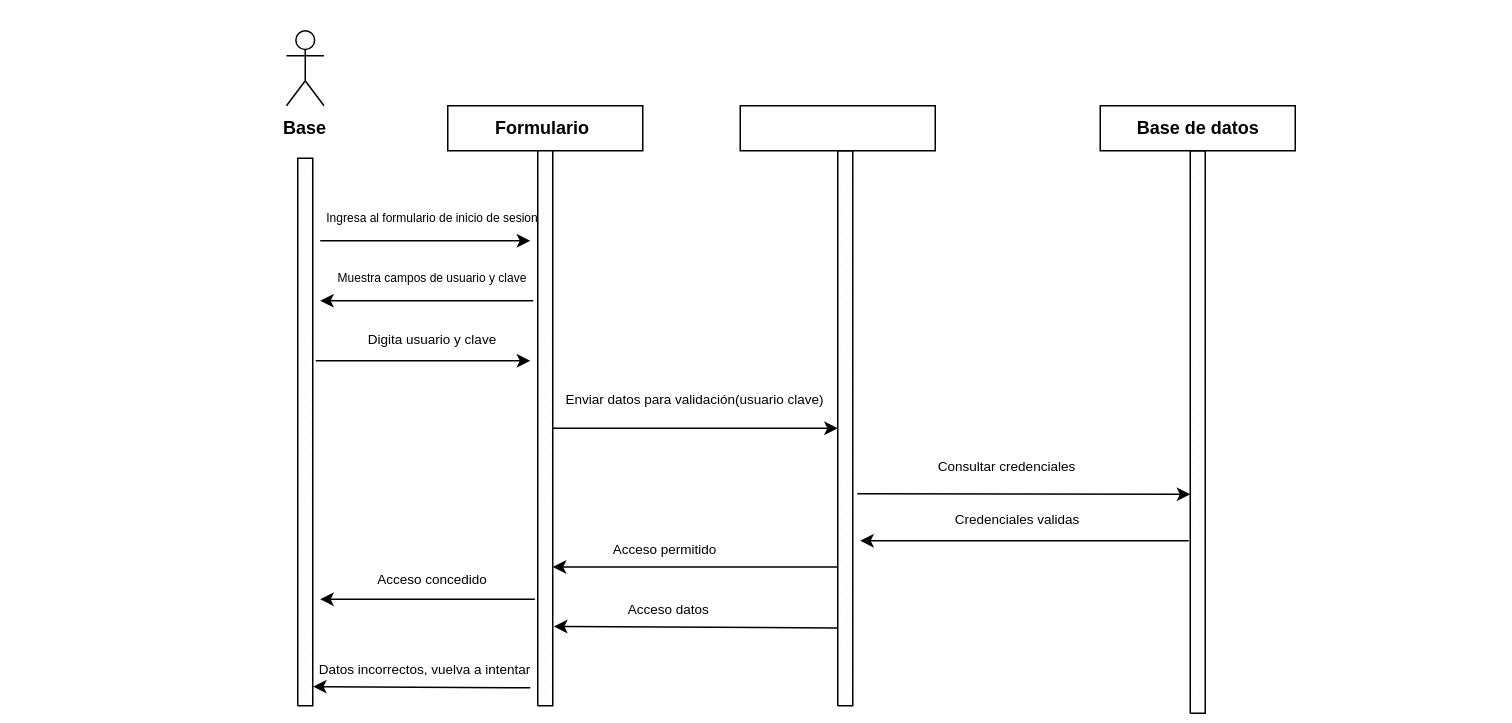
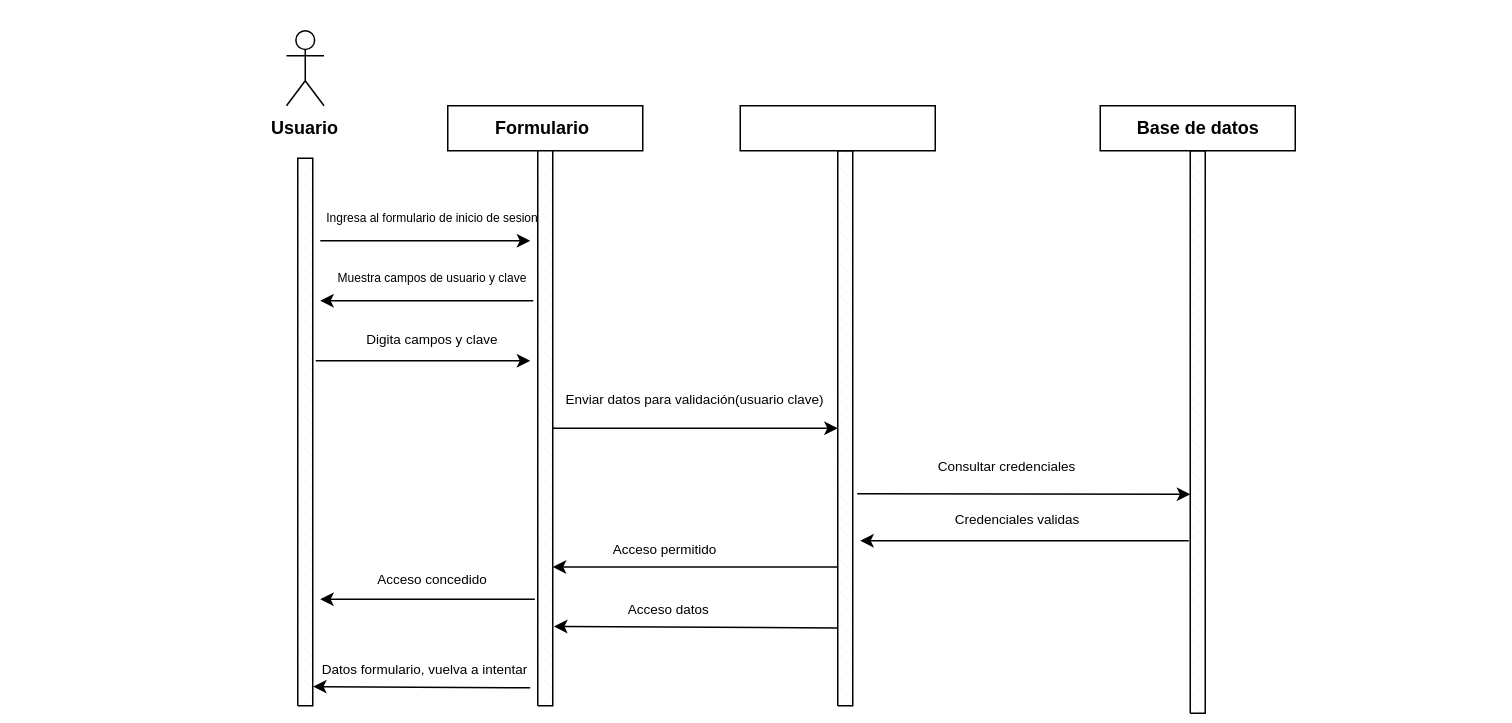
(305, 128) -> (305, 128)
(433, 338) -> (433, 338)
(425, 668) -> (425, 668)
